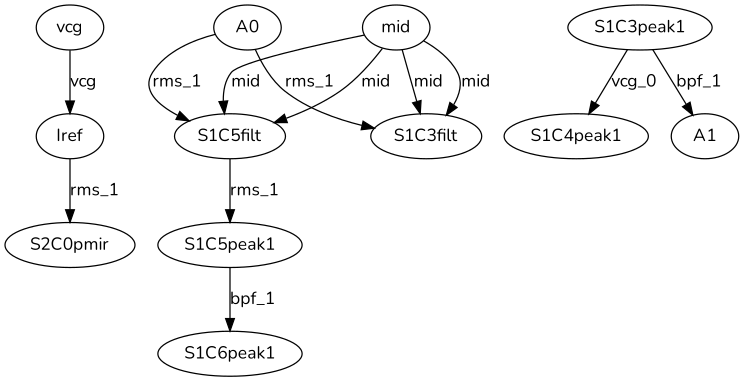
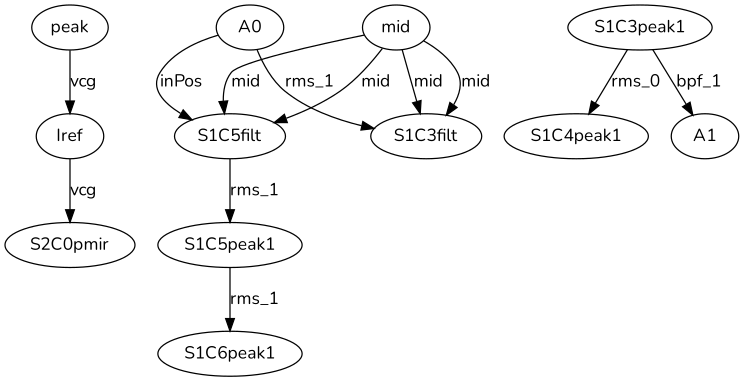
(70, 28) -> (70, 28)
(178, 82) -> (181, 82)
(634, 82) -> (636, 82)
(95, 191) -> (84, 191)
(253, 299) -> (255, 299)
